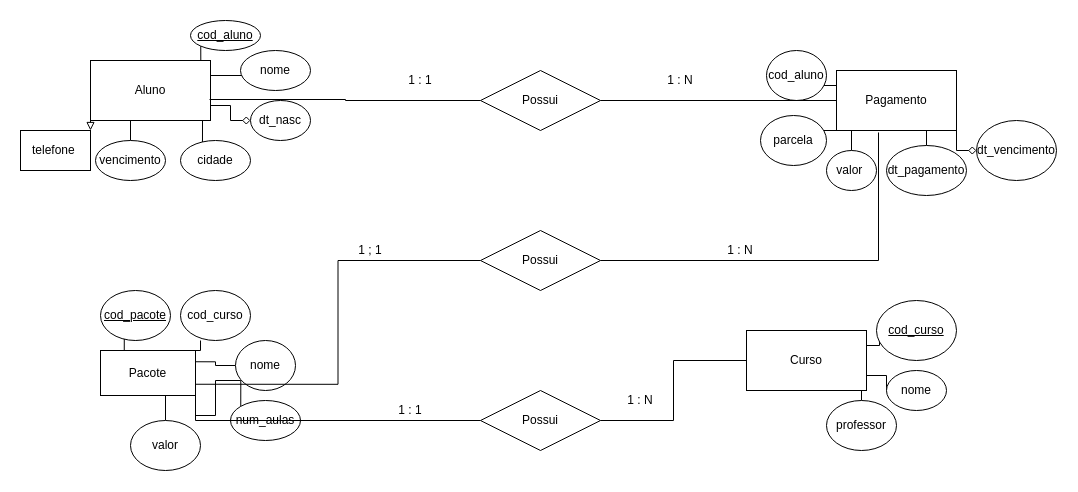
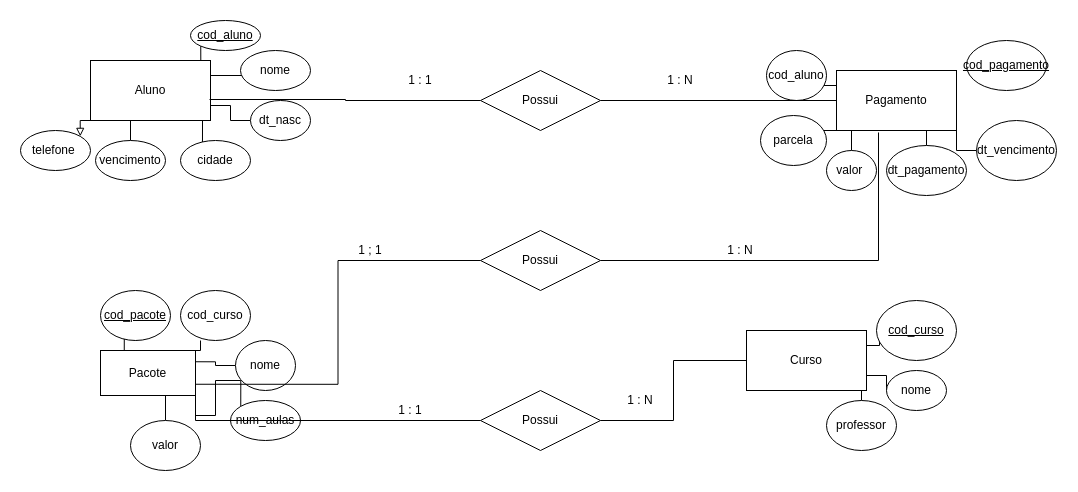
none -> (1007, 66)
(242, 121) -> (246, 121)
(56, 151) -> (56, 151)
(968, 151) -> (972, 151)
